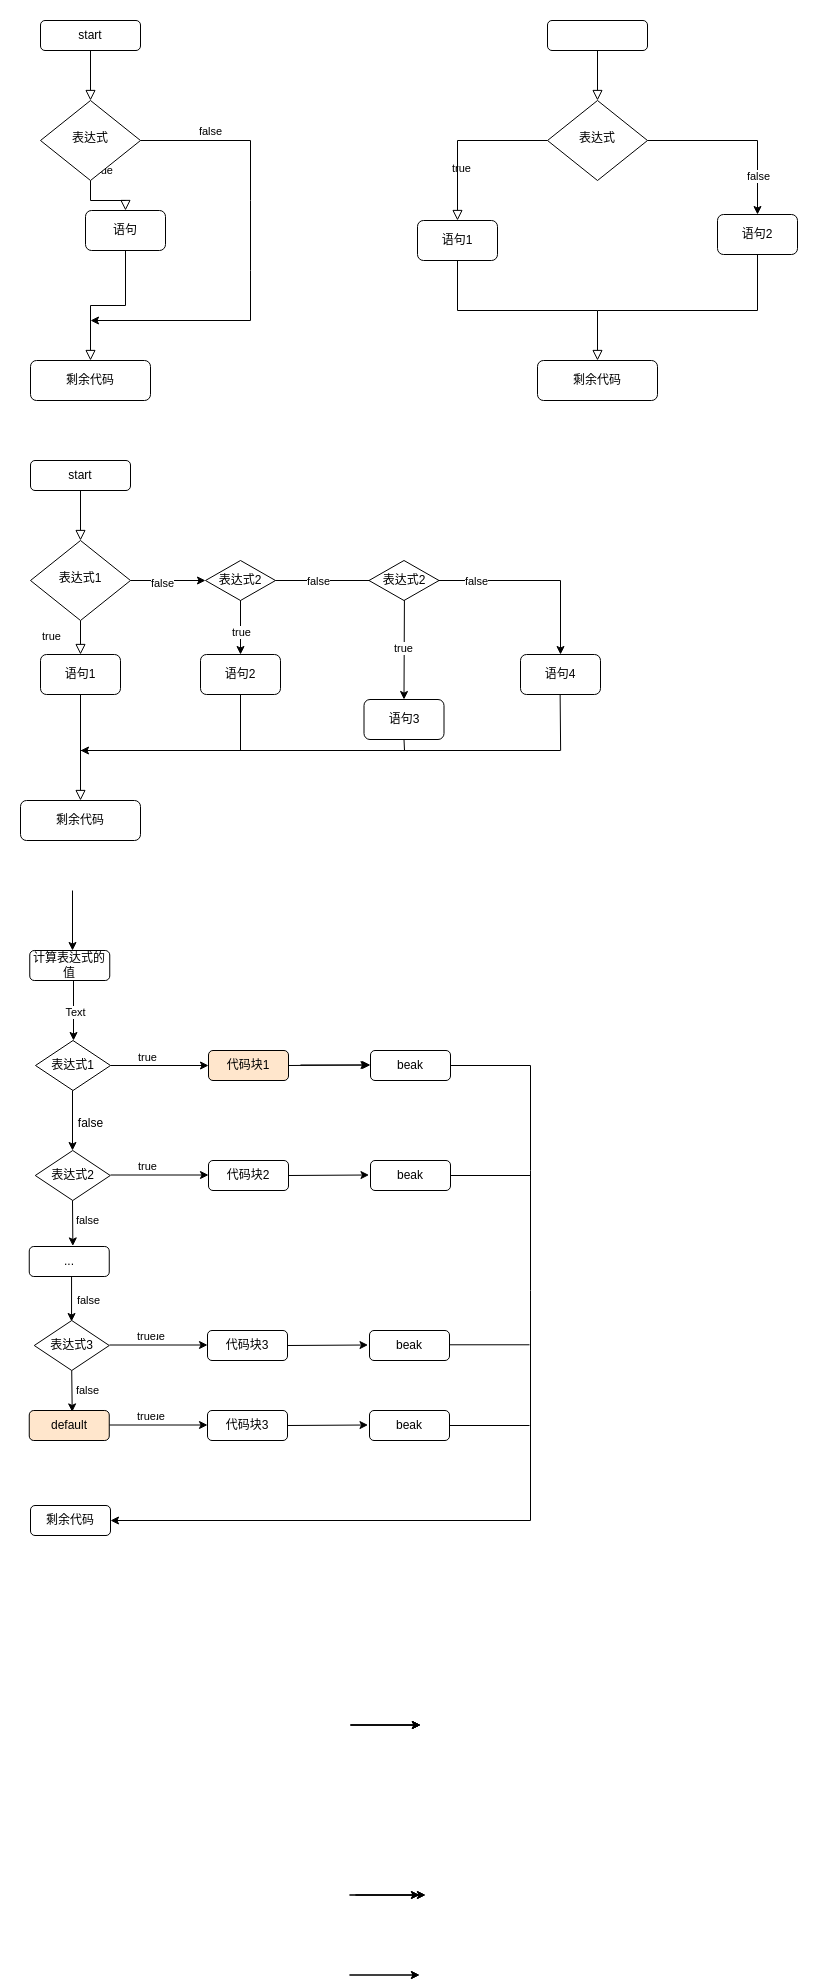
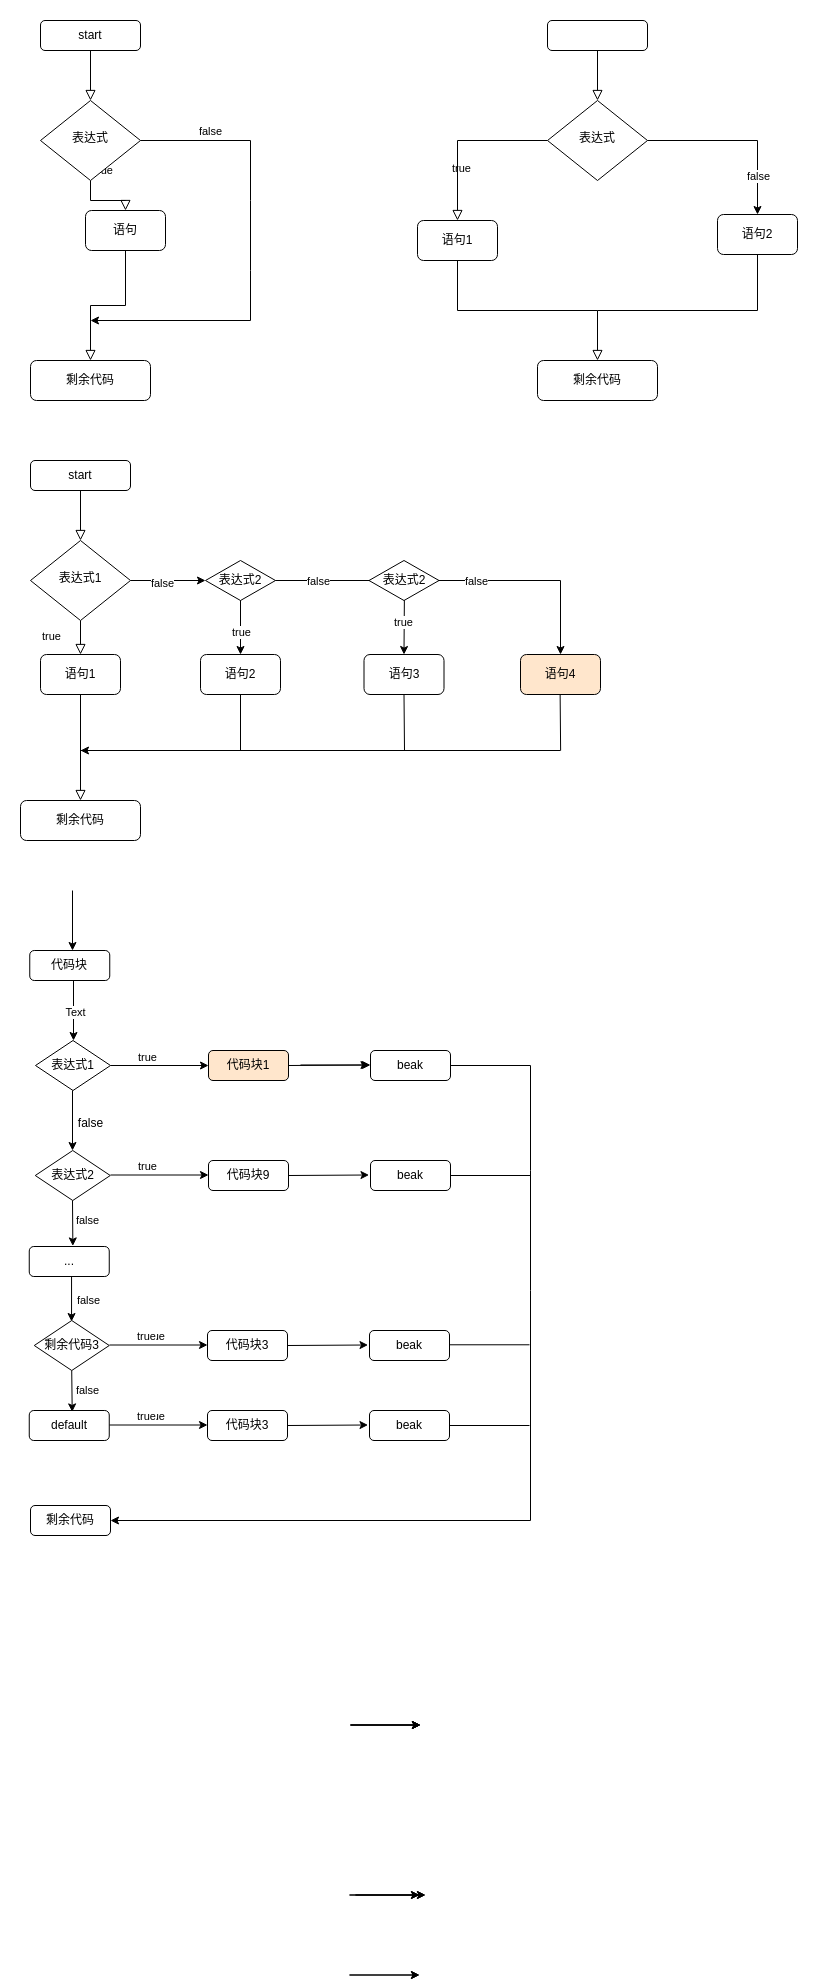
(561, 675) -> (561, 675)
(404, 720) -> (404, 675)
(70, 966) -> (70, 966)
(249, 1176) -> (249, 1176)
(72, 1346) -> (72, 1346)
(69, 1426) -> (69, 1426)
